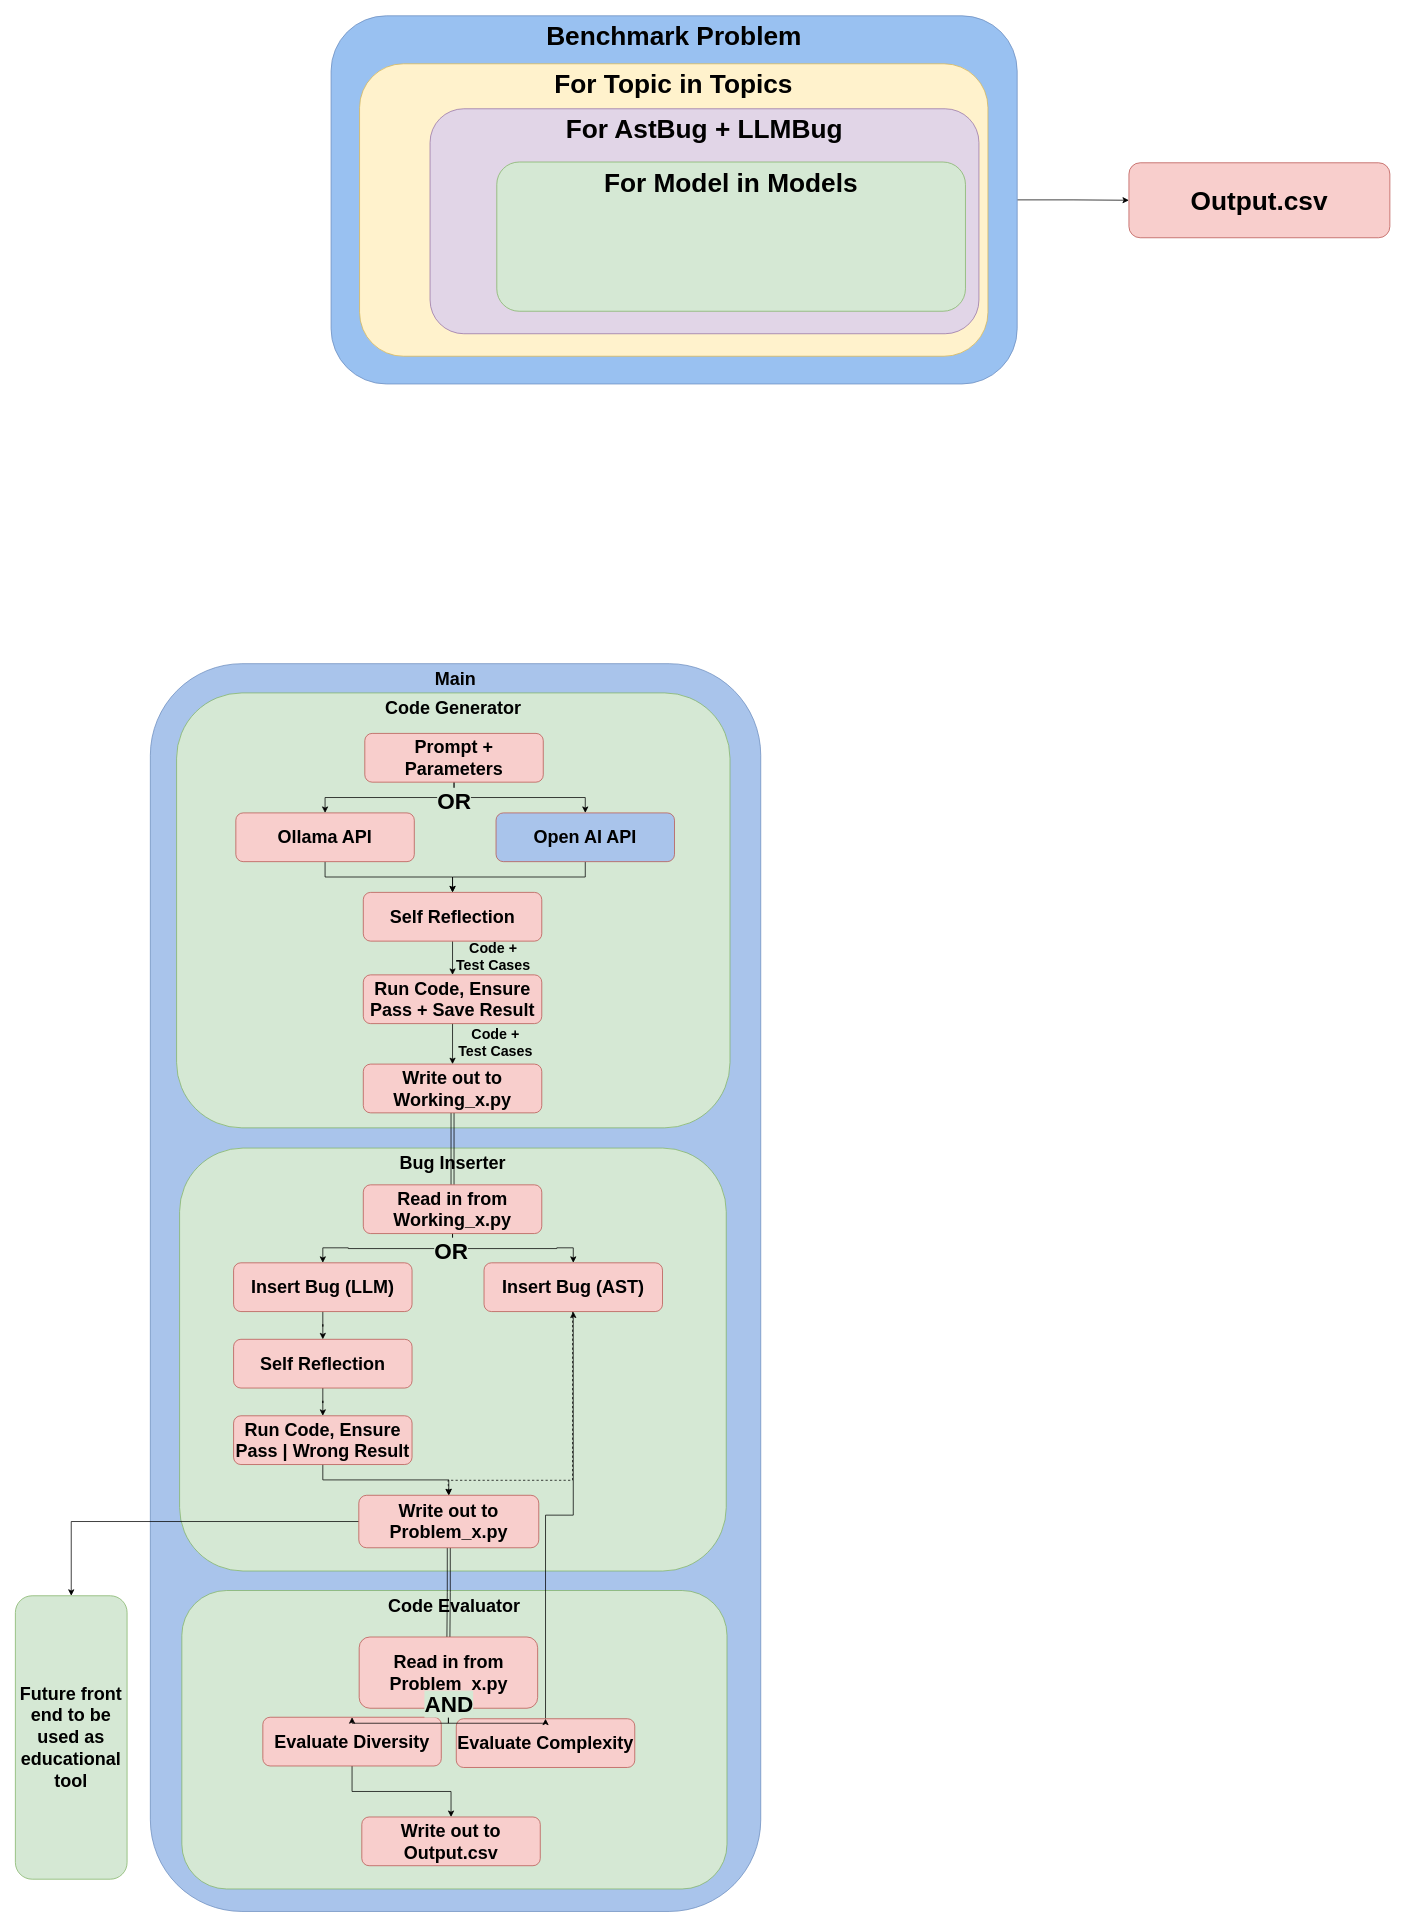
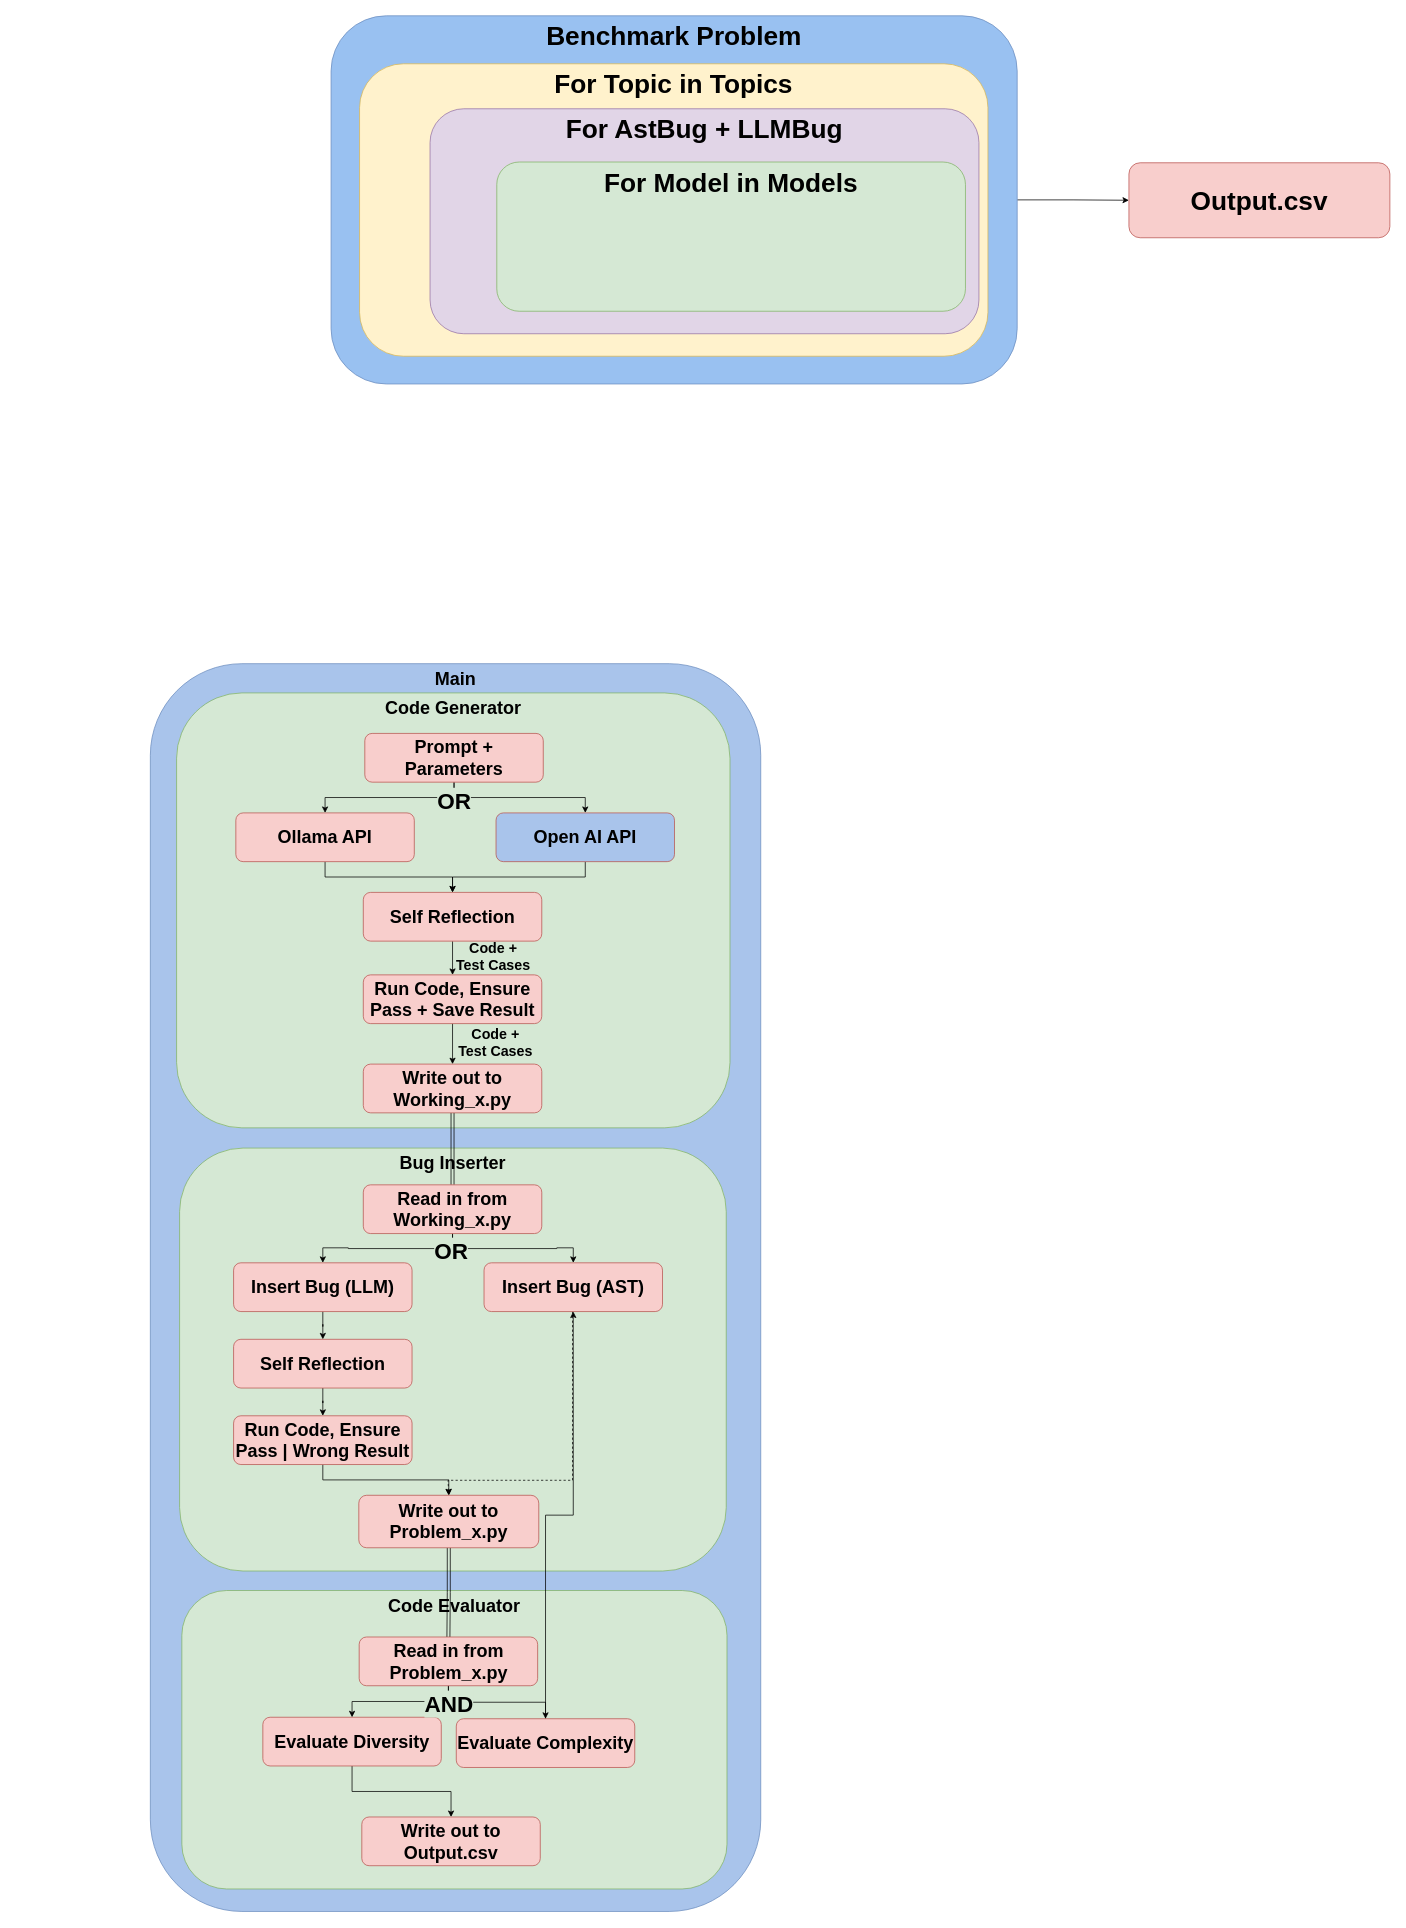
(180, 1521) -> none
(449, 1673) -> (449, 1661)
(71, 1737) -> none
